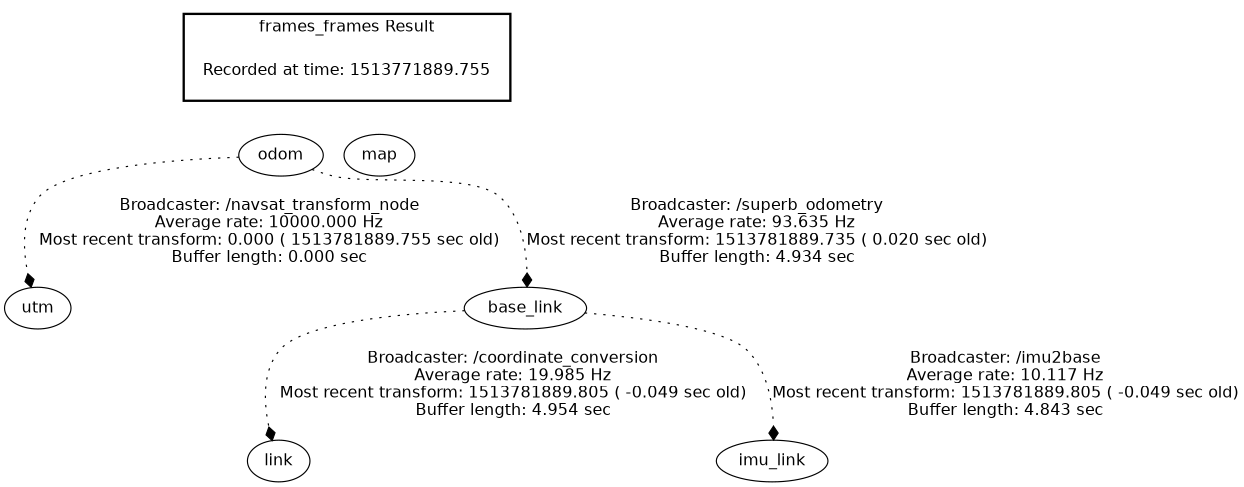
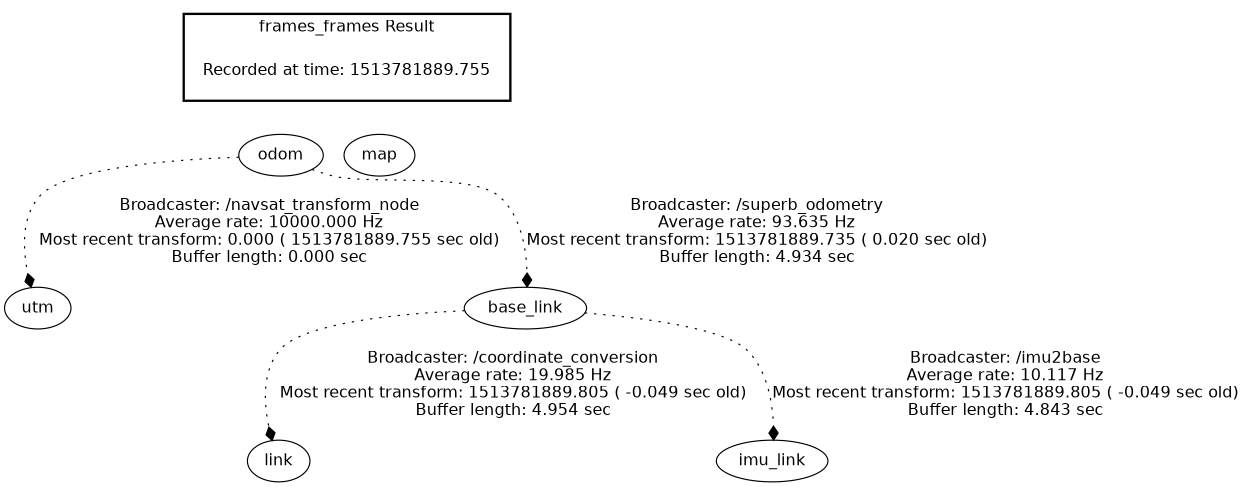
(347, 71) -> (347, 71)
